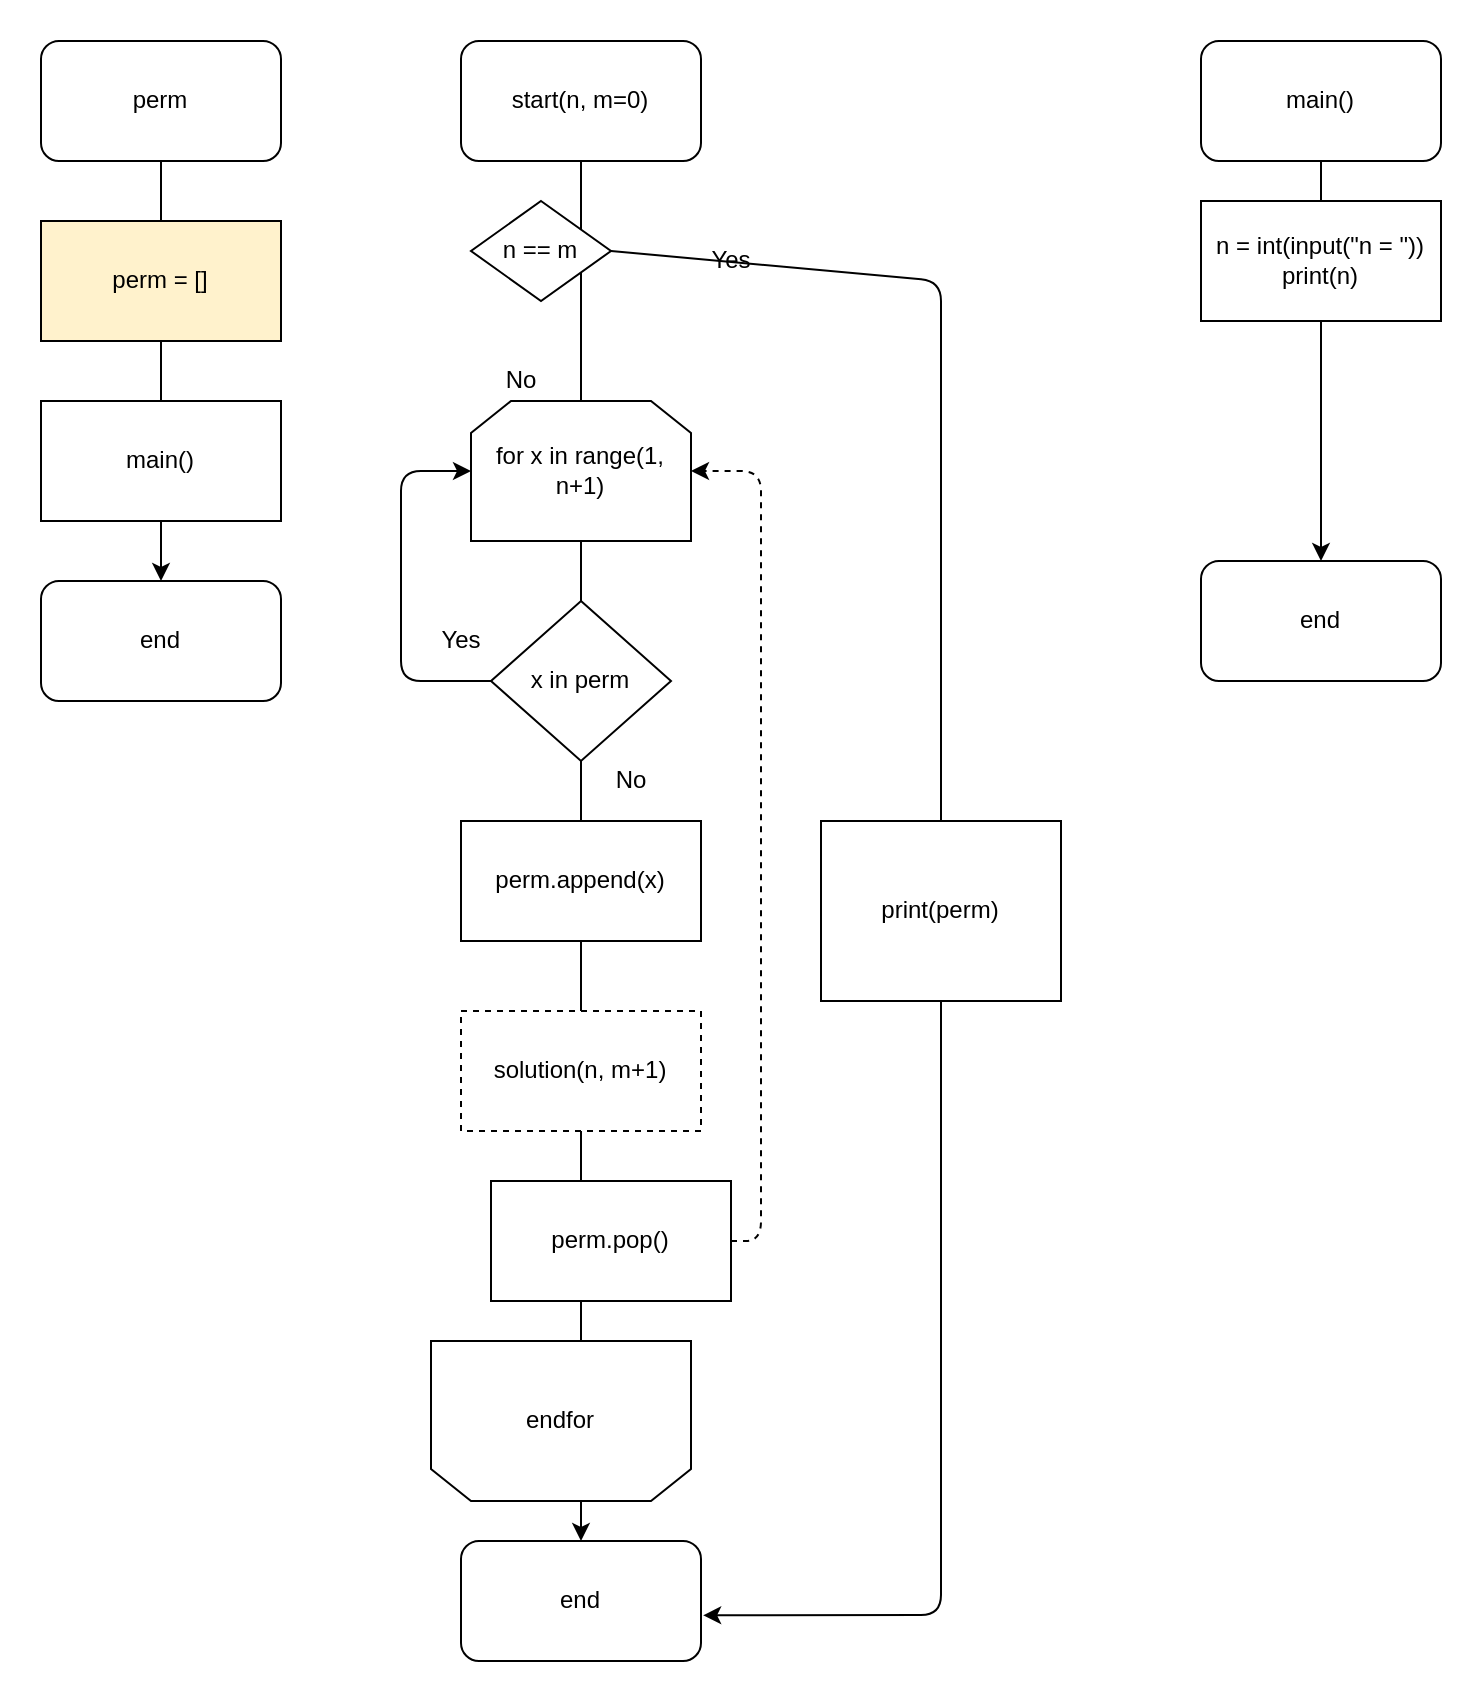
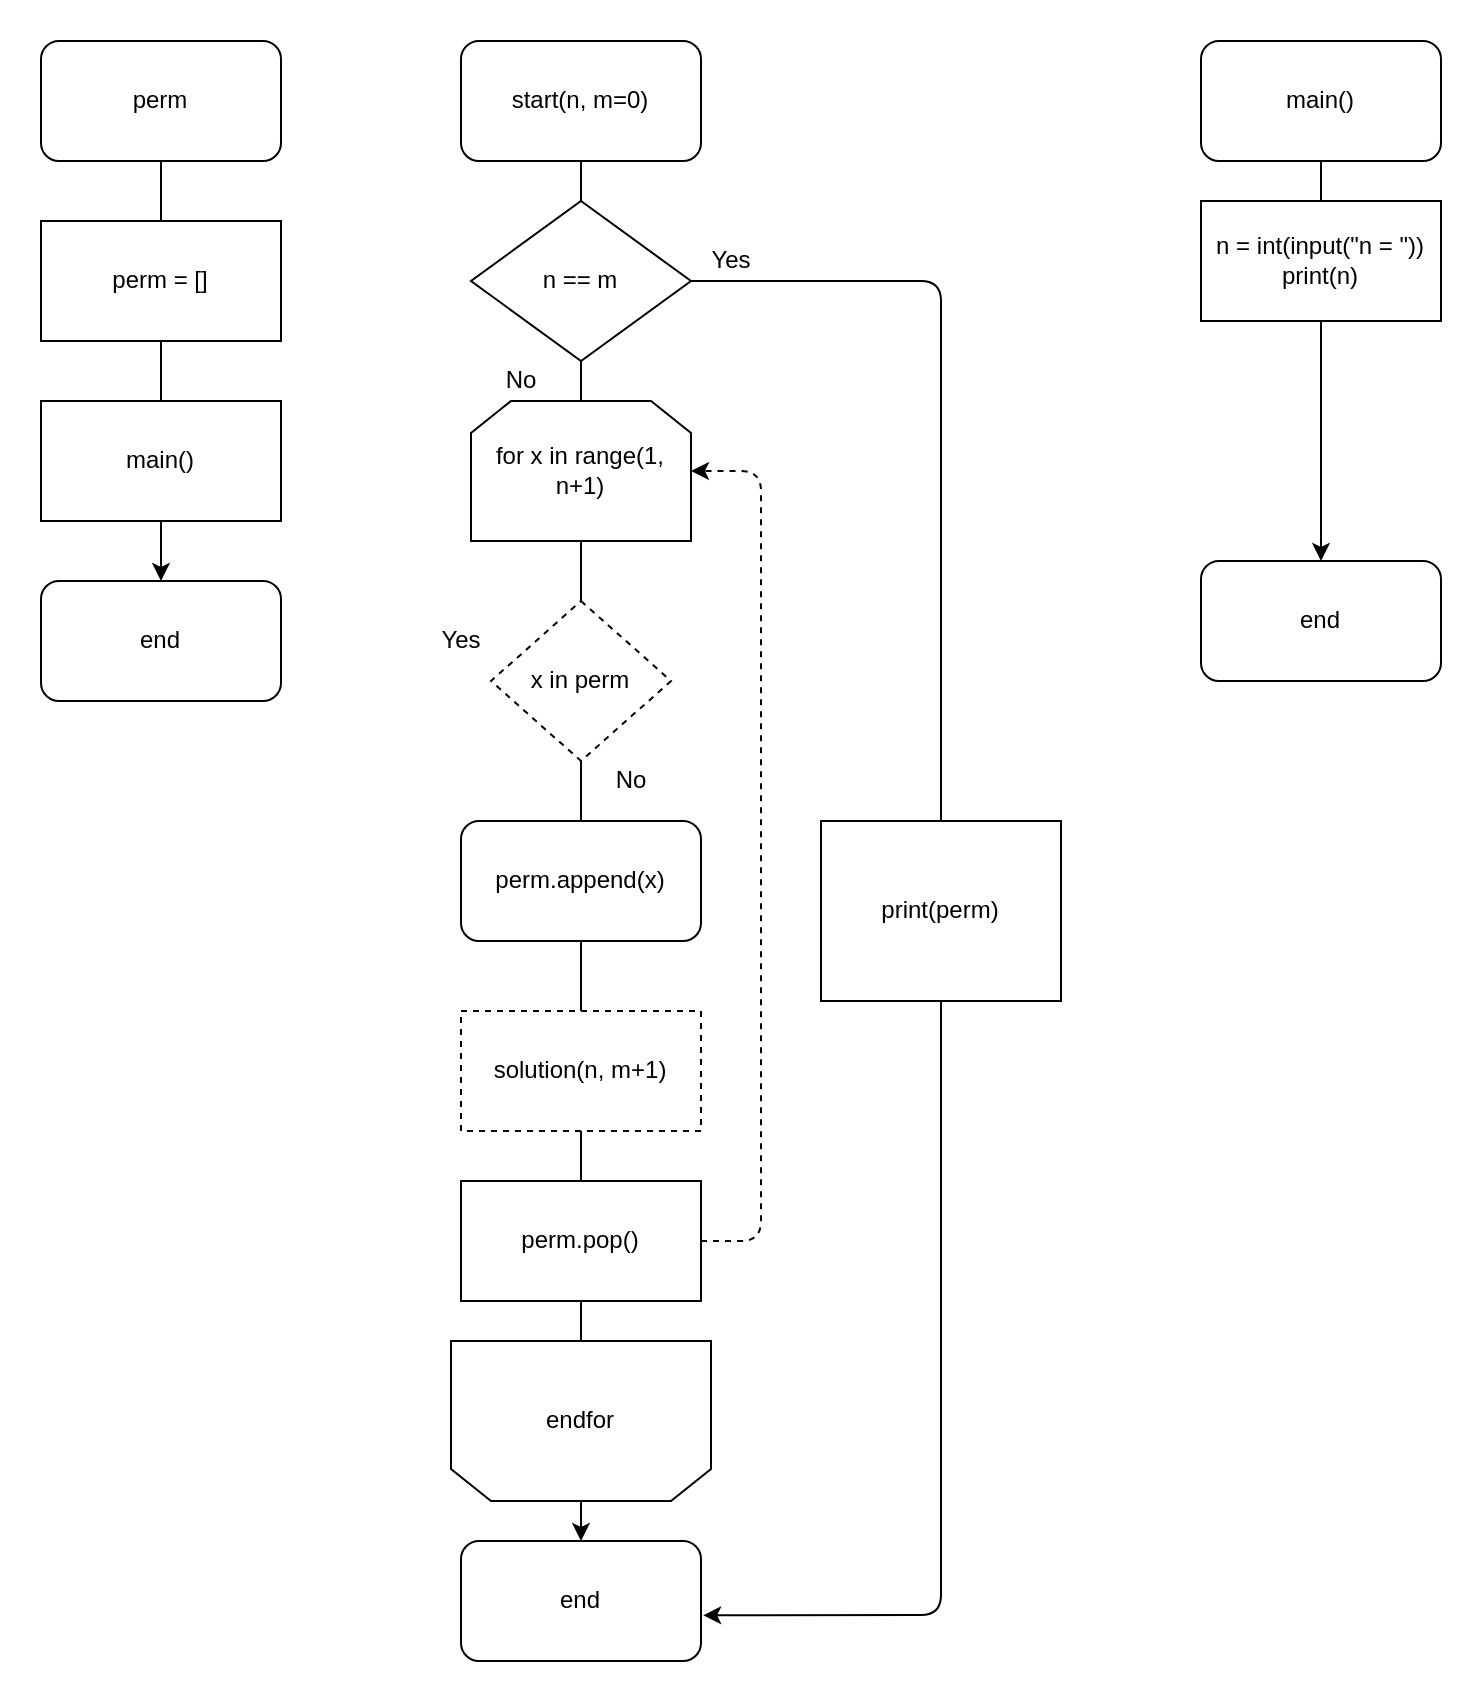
(541, 251) -> (581, 281)
(161, 281) -> (161, 281)
(401, 593) -> none
(581, 681) -> (581, 681)
(581, 881) -> (581, 881)
(611, 1241) -> (581, 1241)
(561, 1421) -> (581, 1421)
